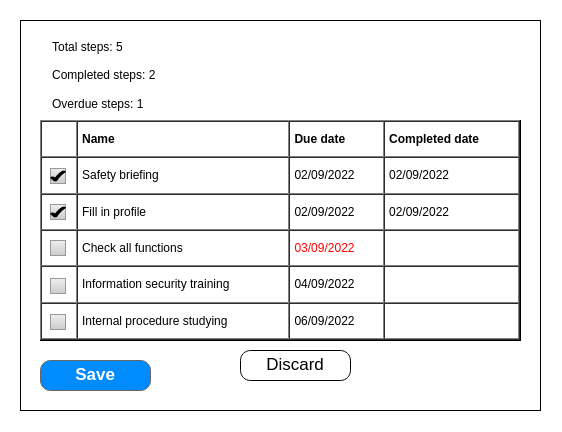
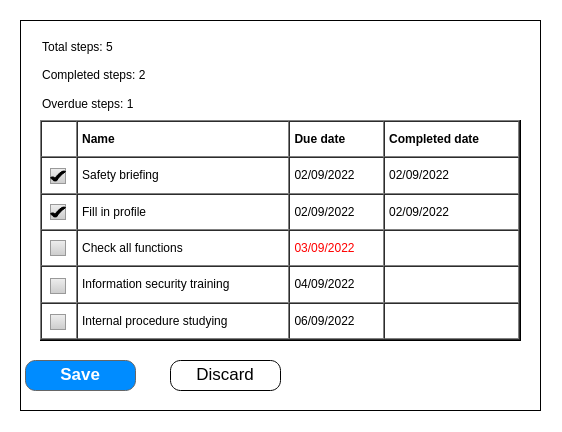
(116, 76) -> (106, 76)
(296, 366) -> (226, 376)
(96, 376) -> (81, 376)
